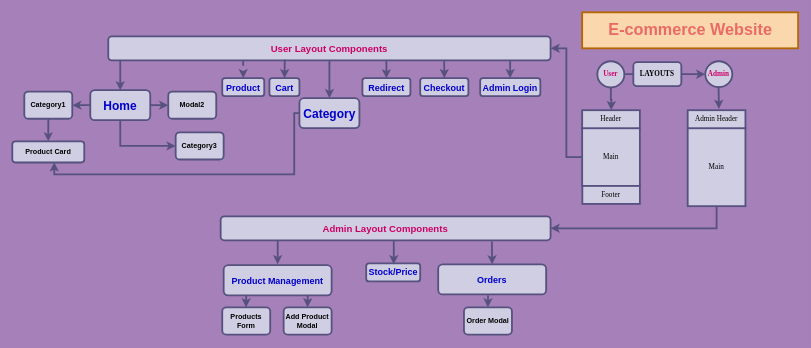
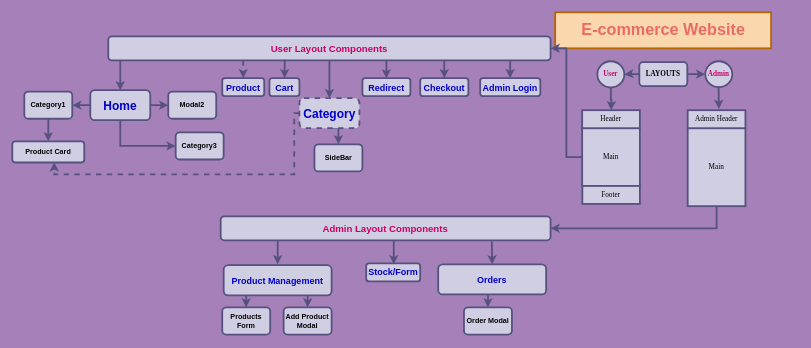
(690, 30) -> (663, 30)
(657, 74) -> (663, 74)
(330, 113) -> (330, 113)
none -> (339, 129)
none -> (339, 158)
(203, 174) -> (203, 174)
(393, 272) -> (393, 272)
